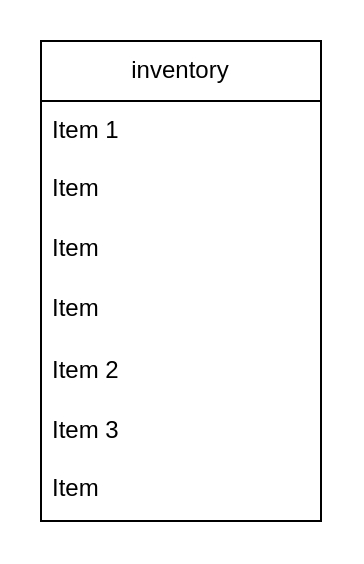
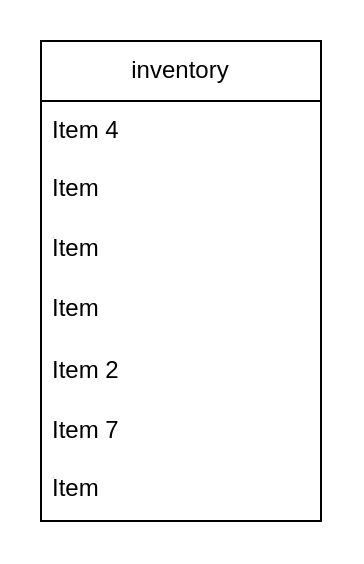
(90, 131) -> (90, 131)
(90, 431) -> (90, 431)
